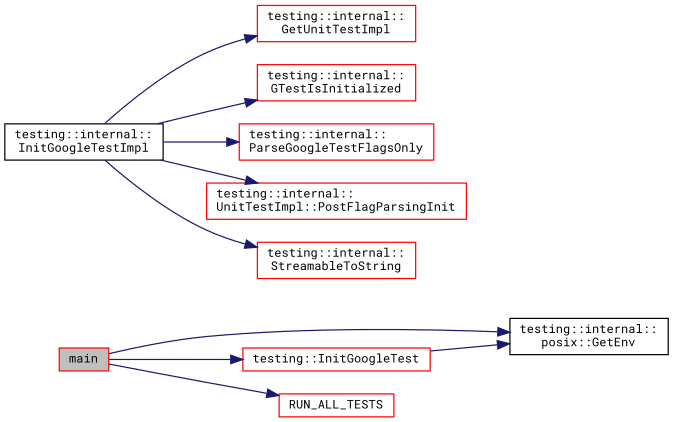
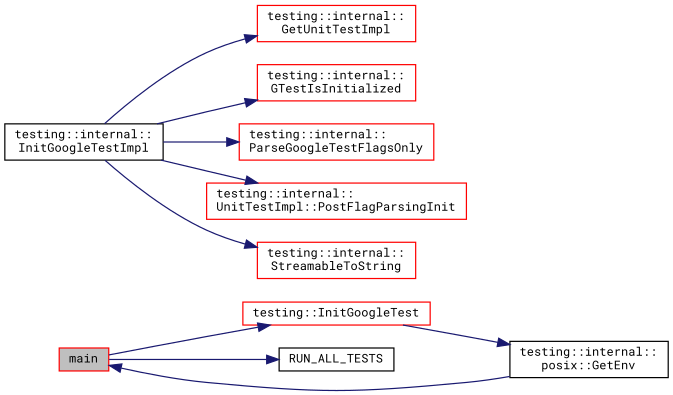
(303, 331) -> (315, 390)
(337, 405) -> (337, 359)
